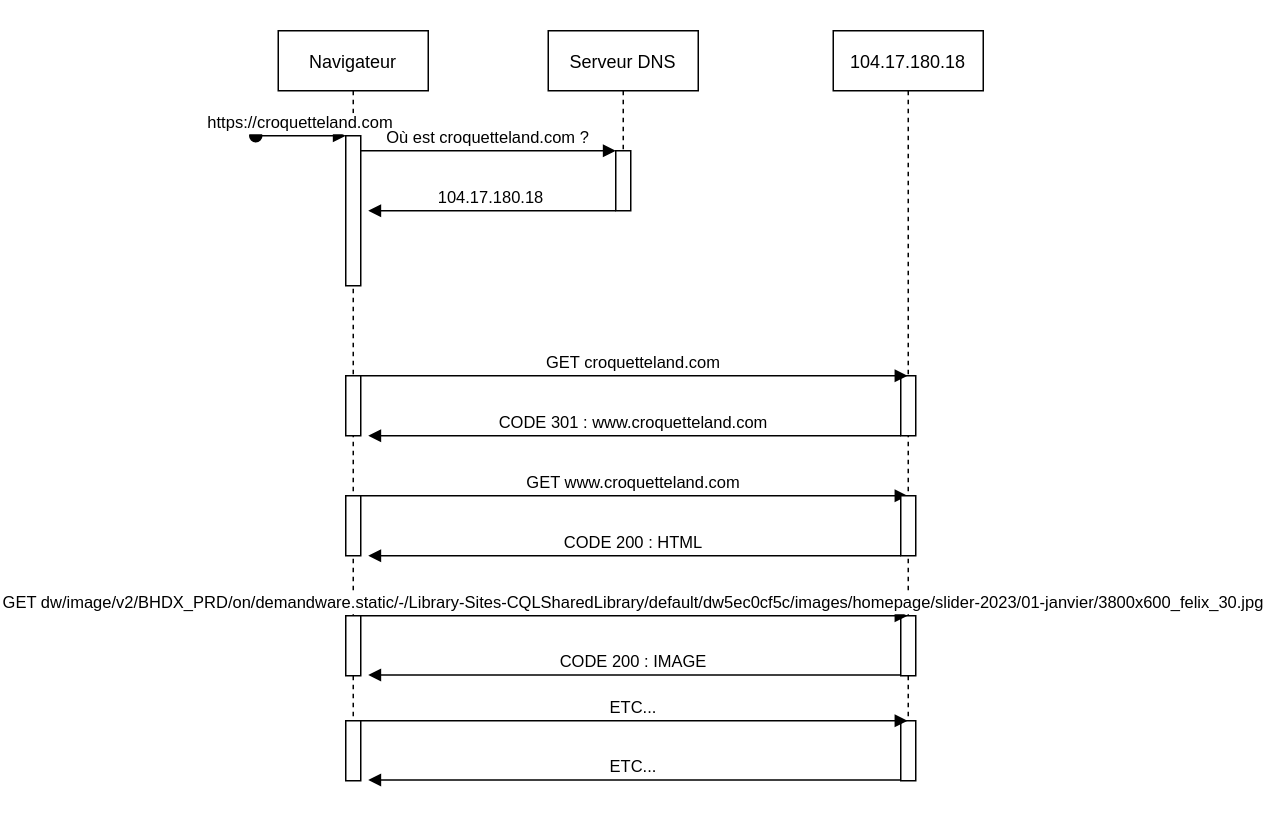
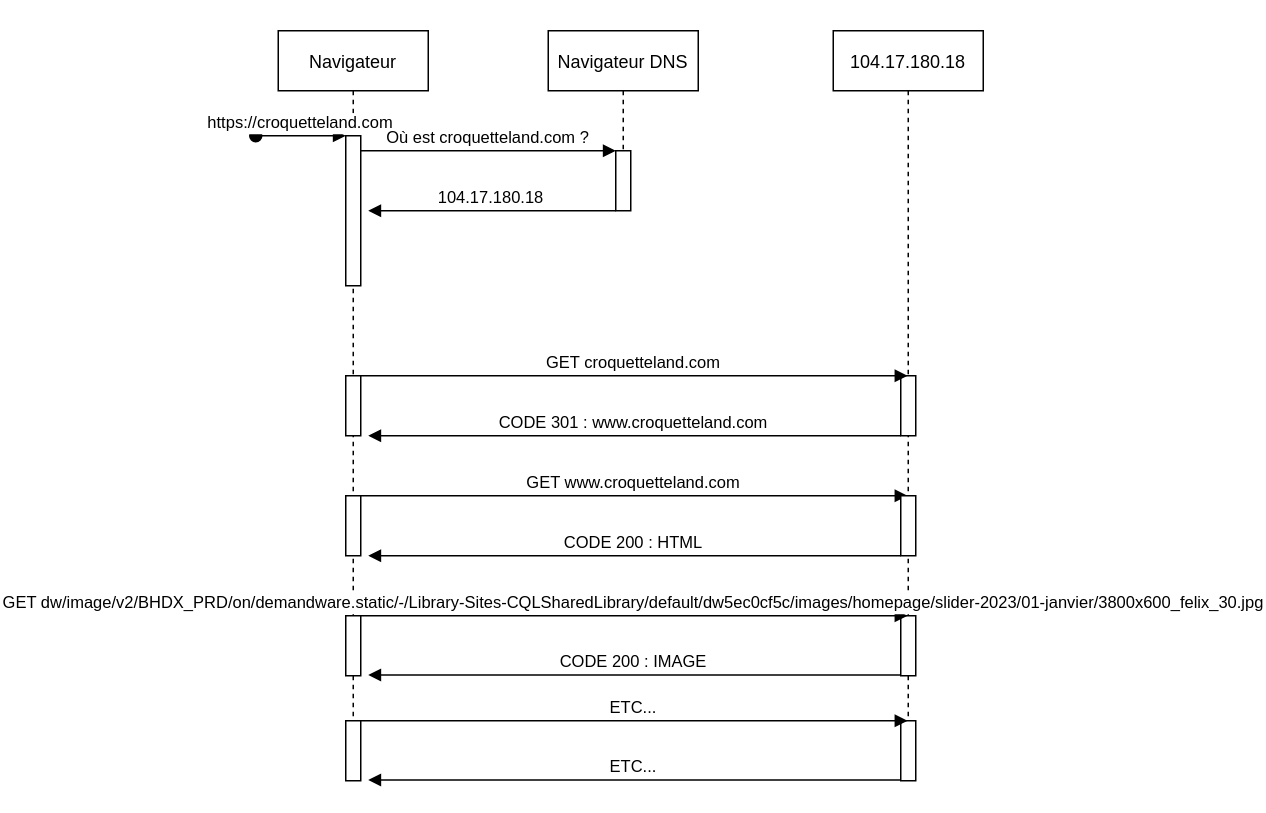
(623, 62) -> (623, 62)
